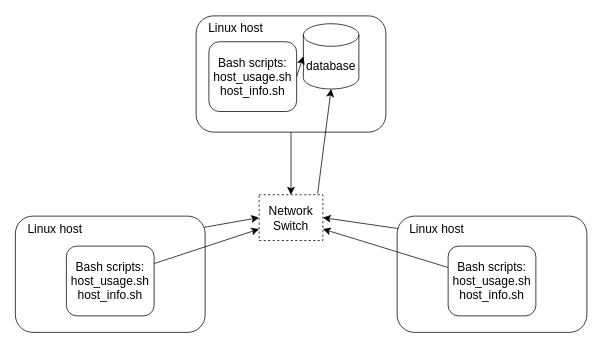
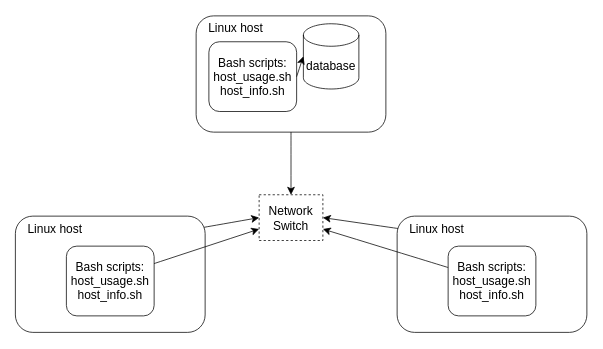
(324, 142) -> none
